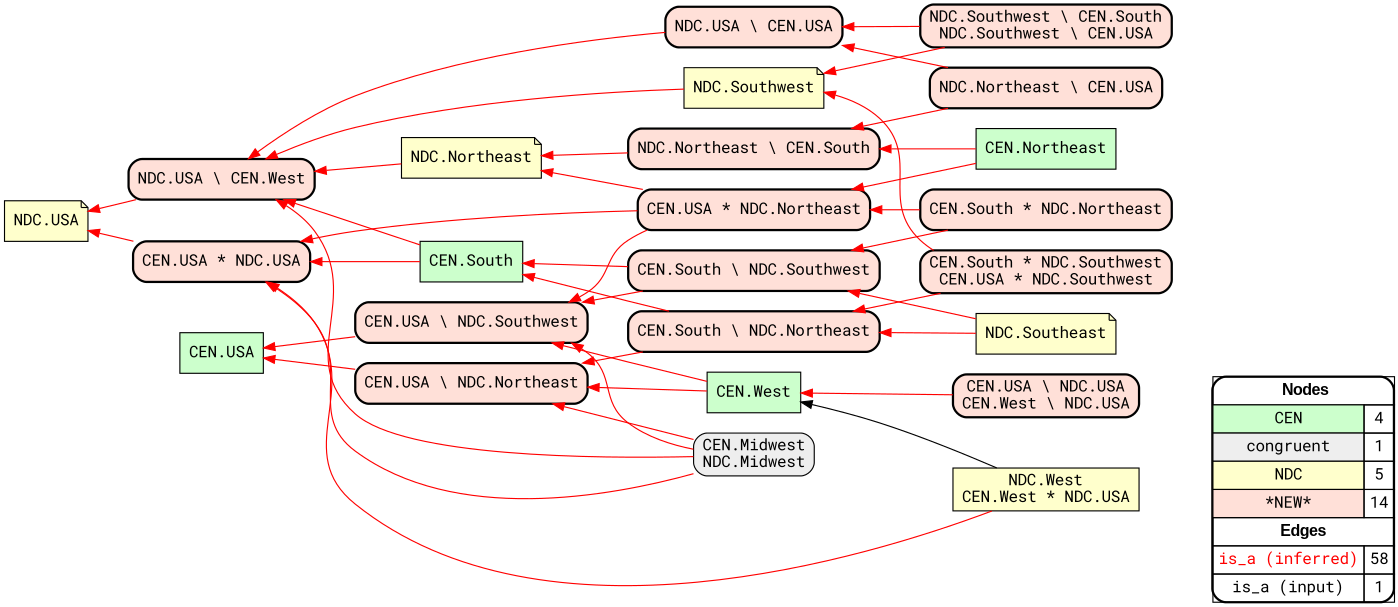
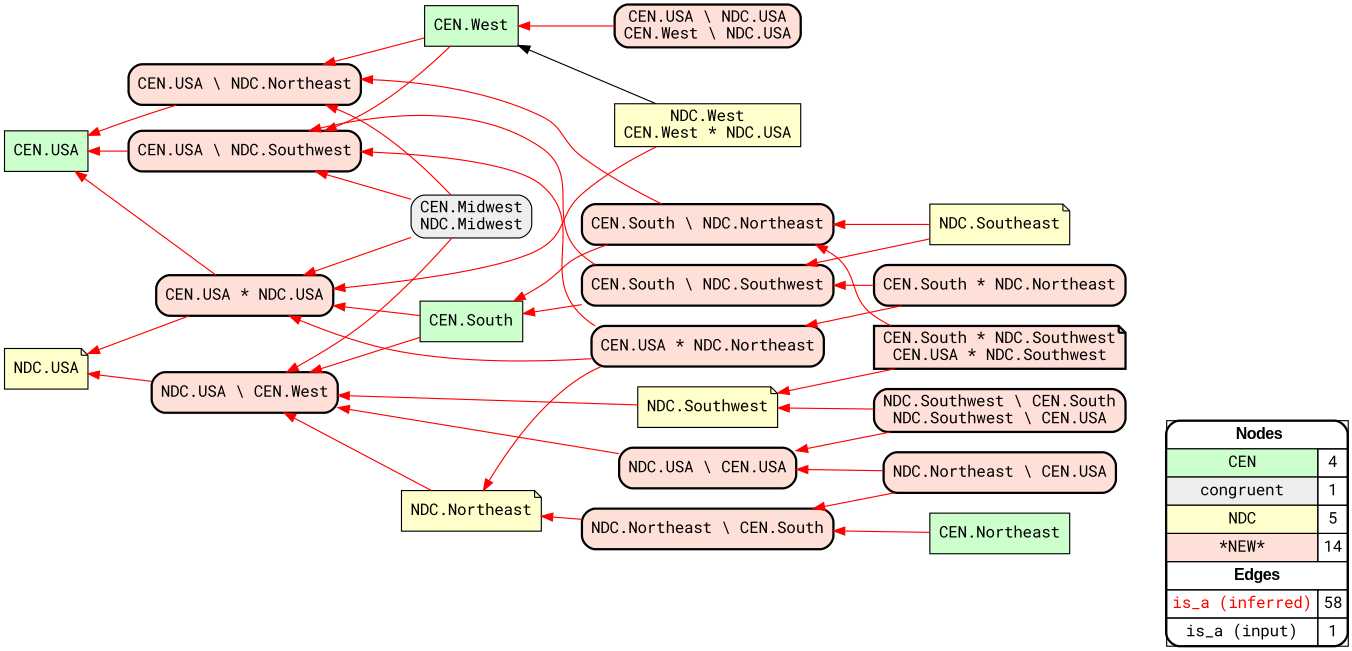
(919, 175) -> none
none -> (150, 227)
(1046, 272) -> (1000, 347)
